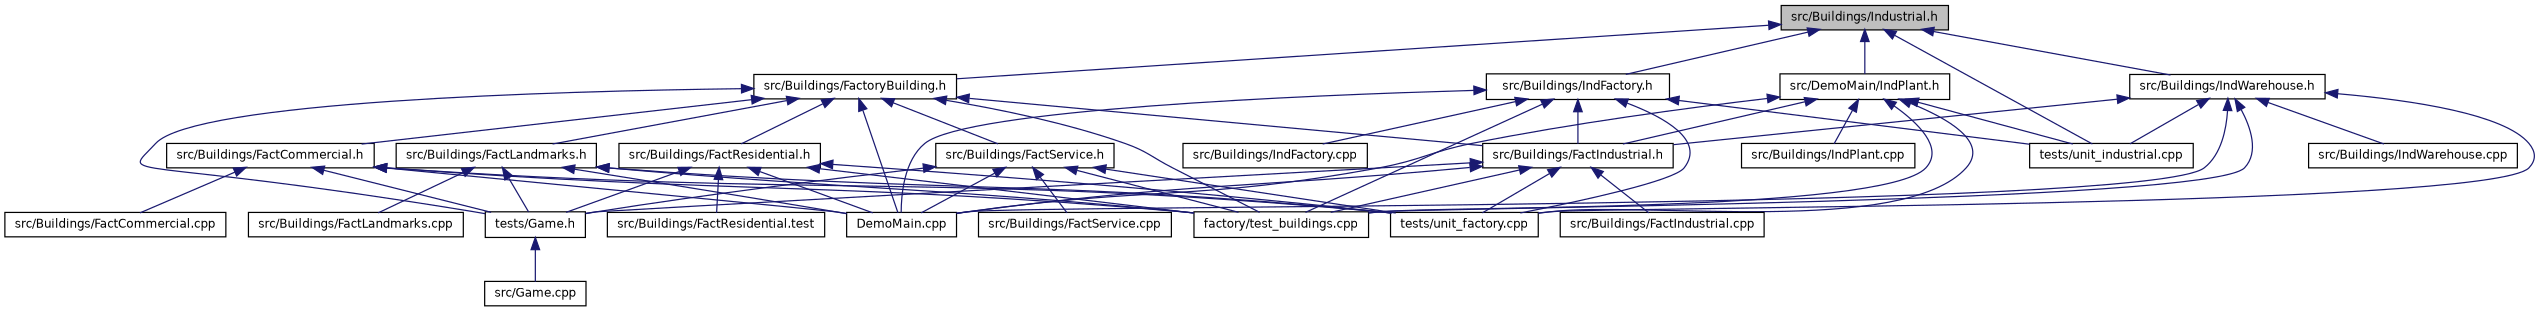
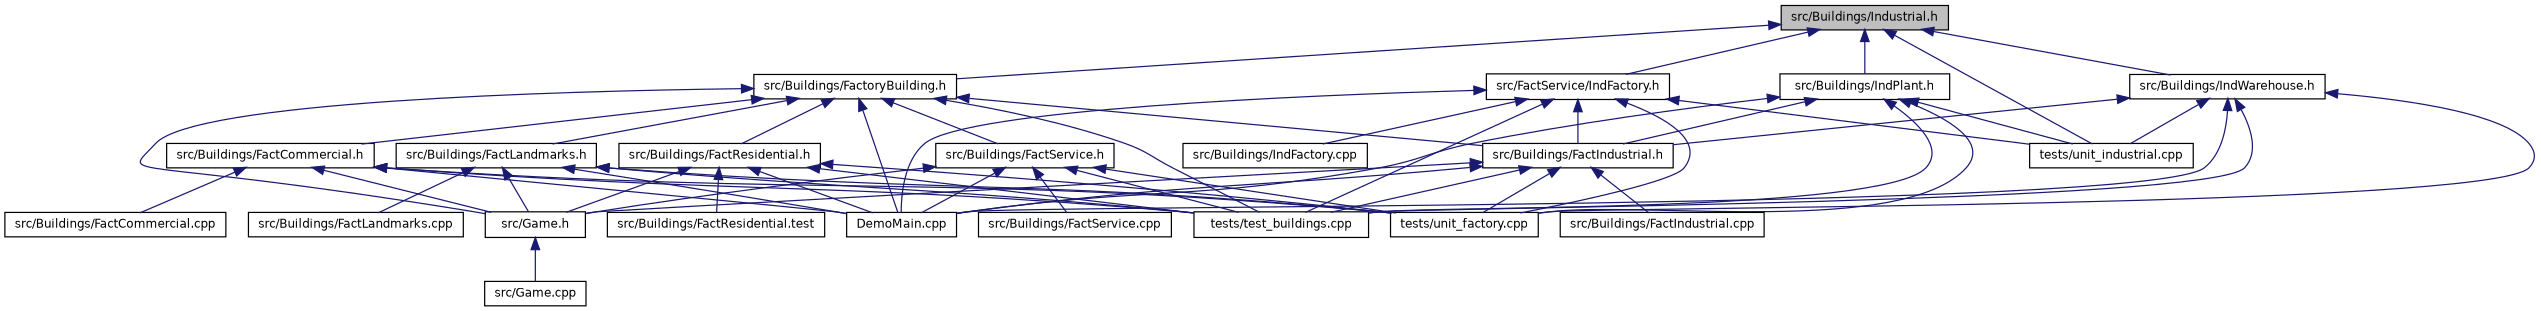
(1578, 87) -> (1578, 87)
(1865, 87) -> (1865, 87)
(1828, 156) -> none
(2413, 156) -> none
(535, 225) -> (535, 225)
(1281, 225) -> (1281, 225)
